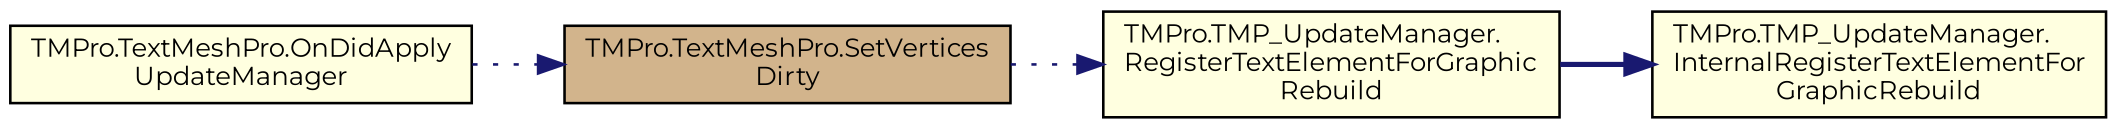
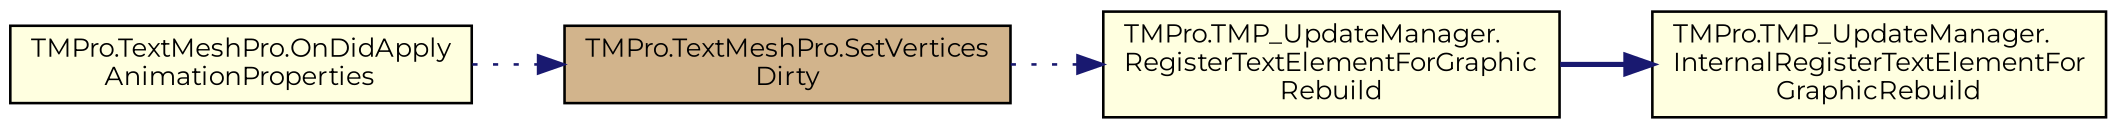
(241, 64) -> (241, 64)
